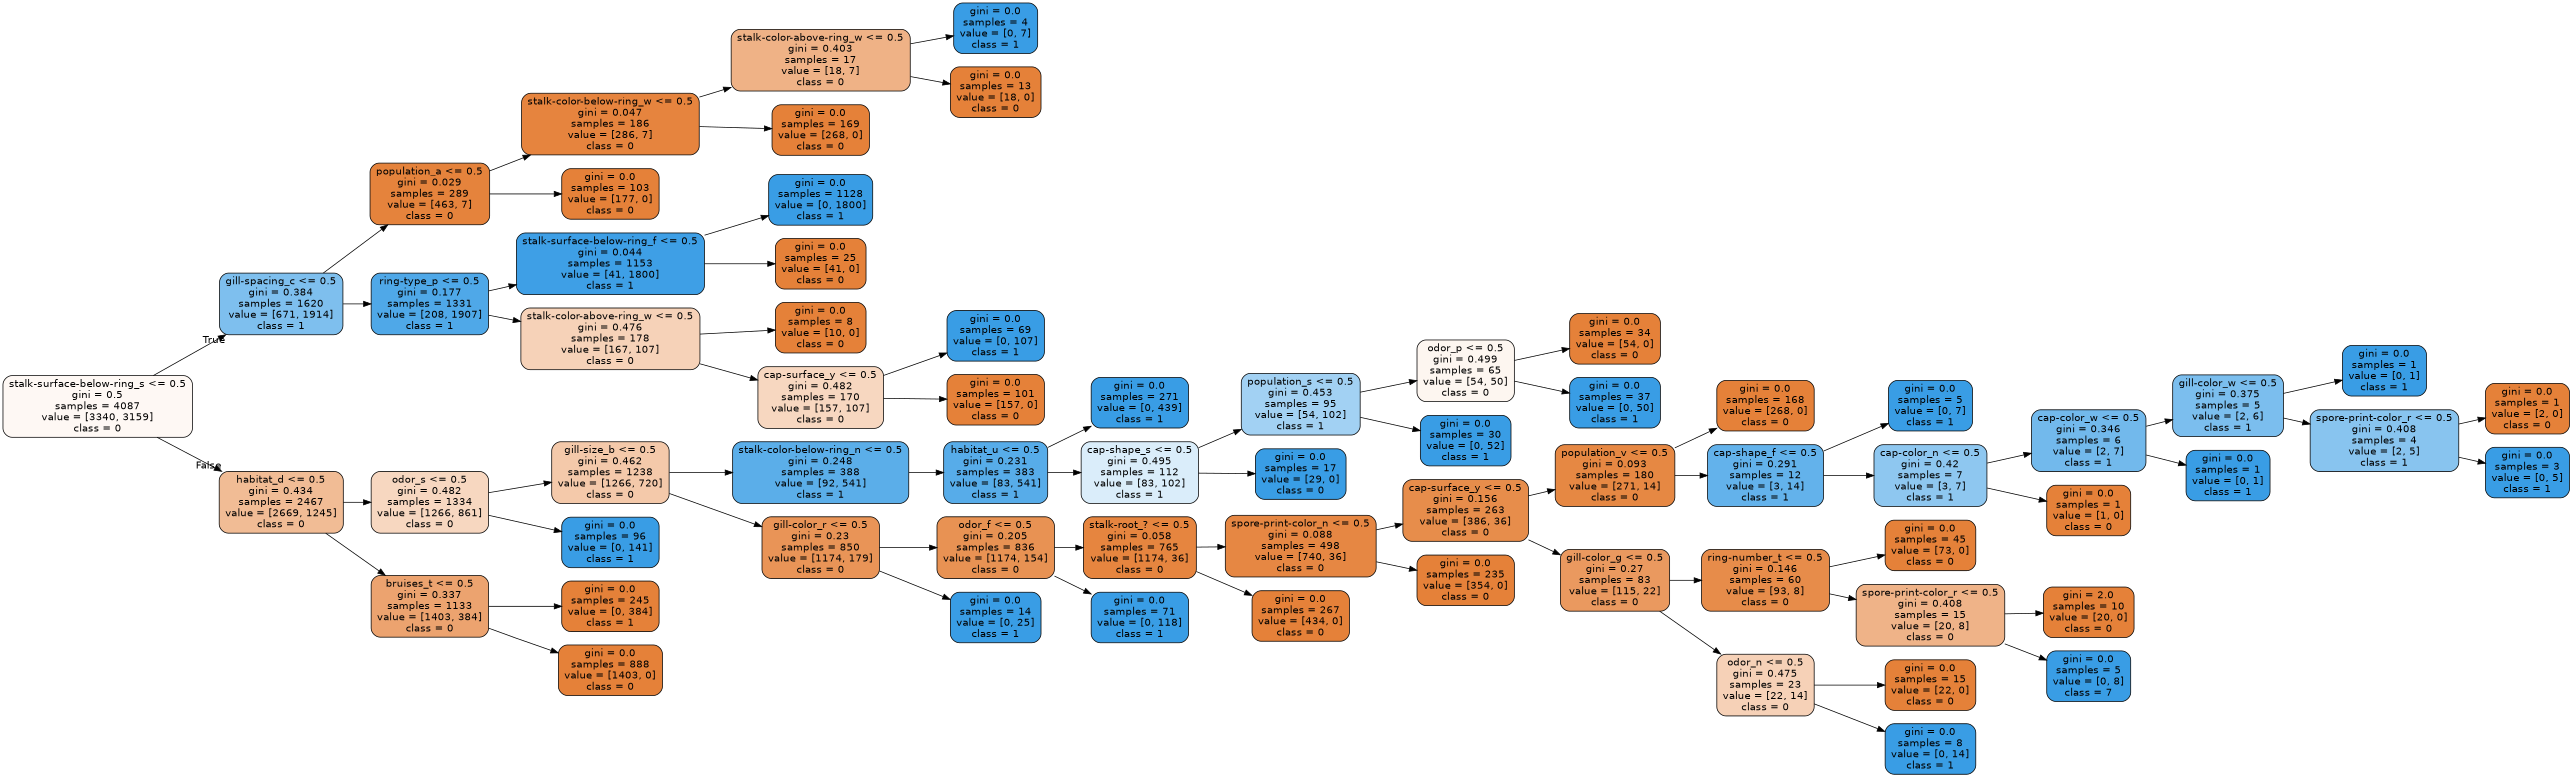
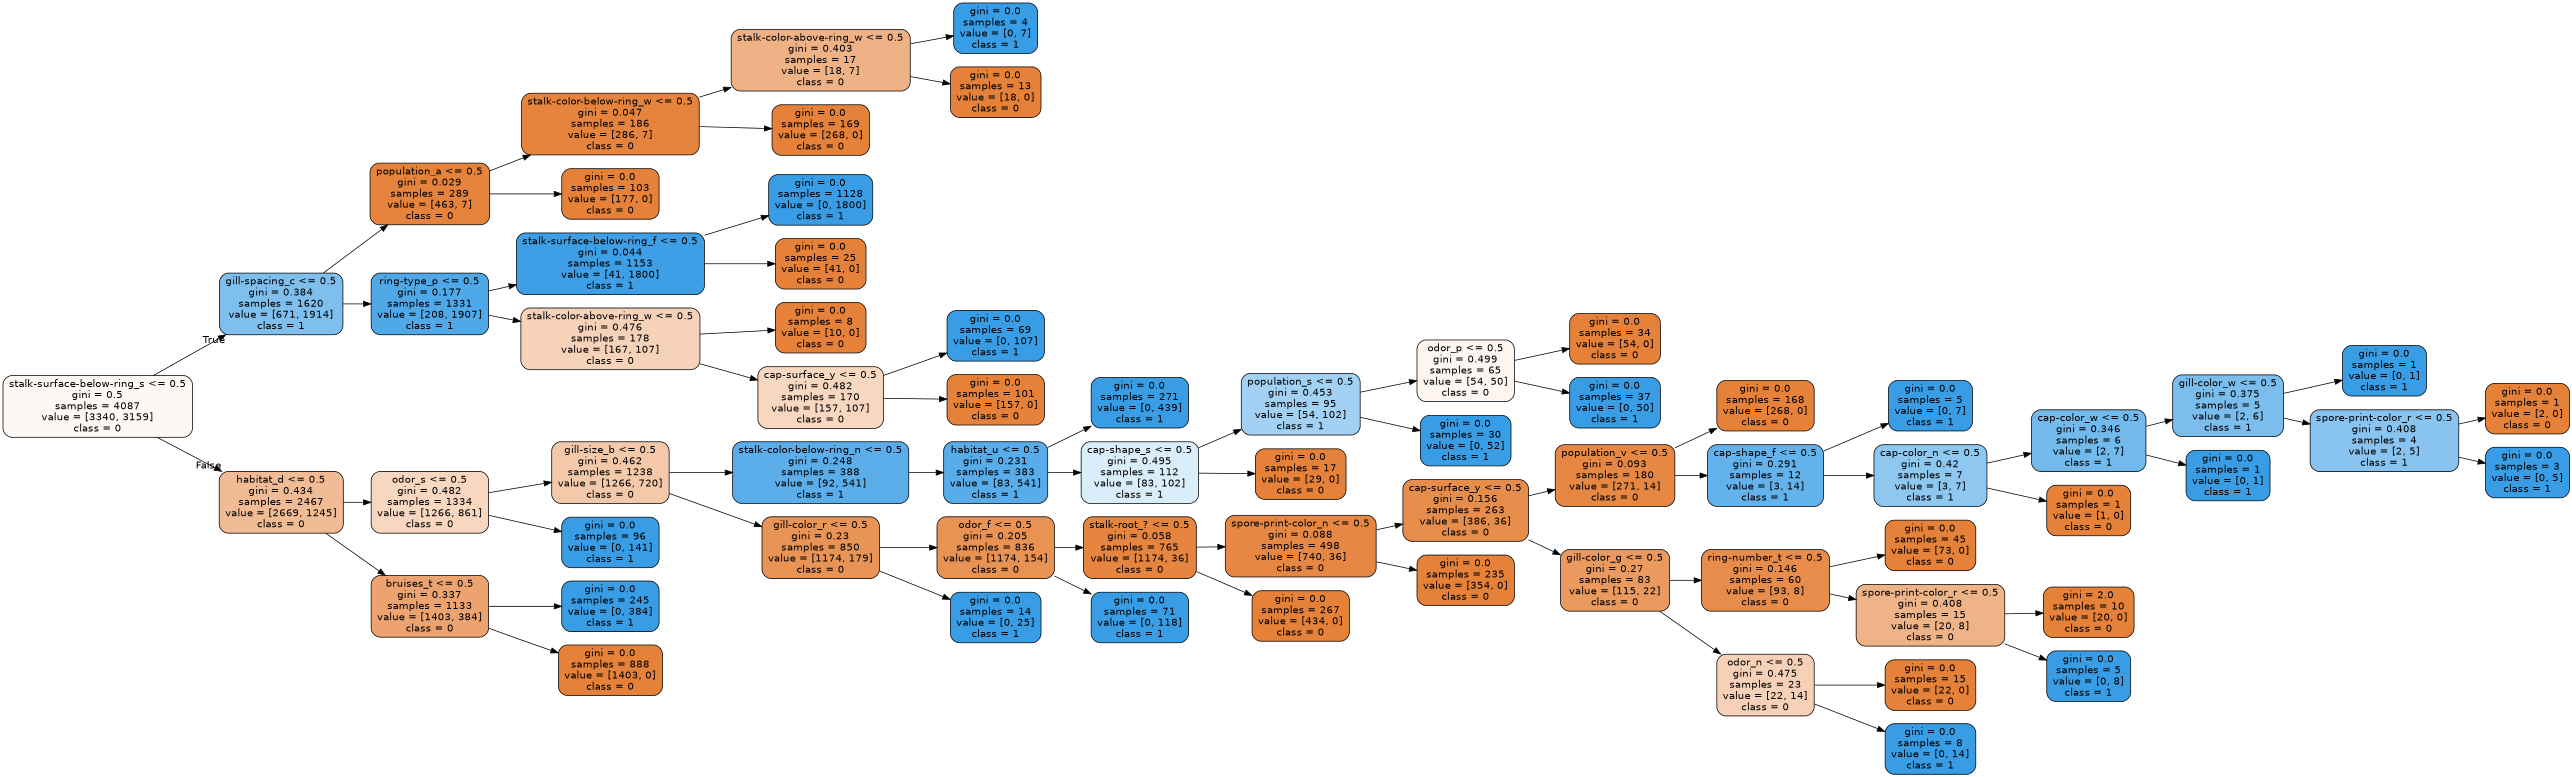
(1301, 474) -> (1301, 474)
(610, 606) -> (610, 606)
(2089, 676) -> (2089, 676)
